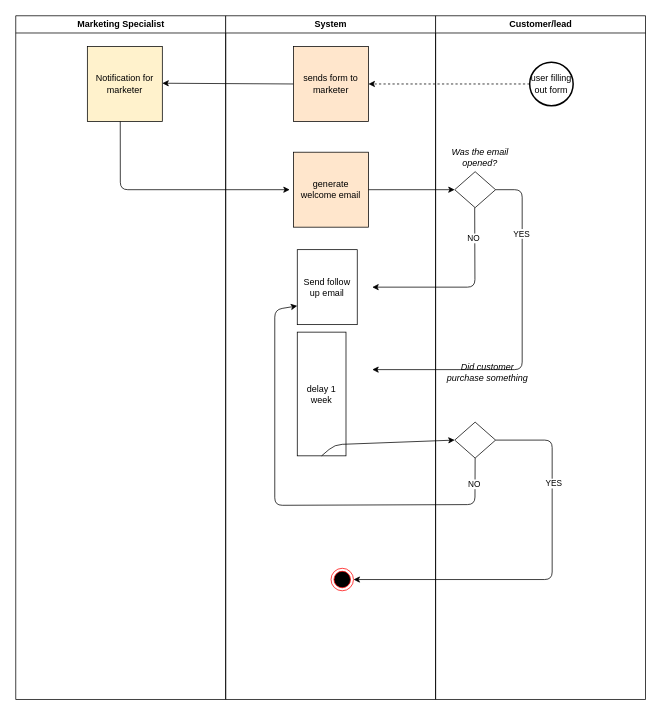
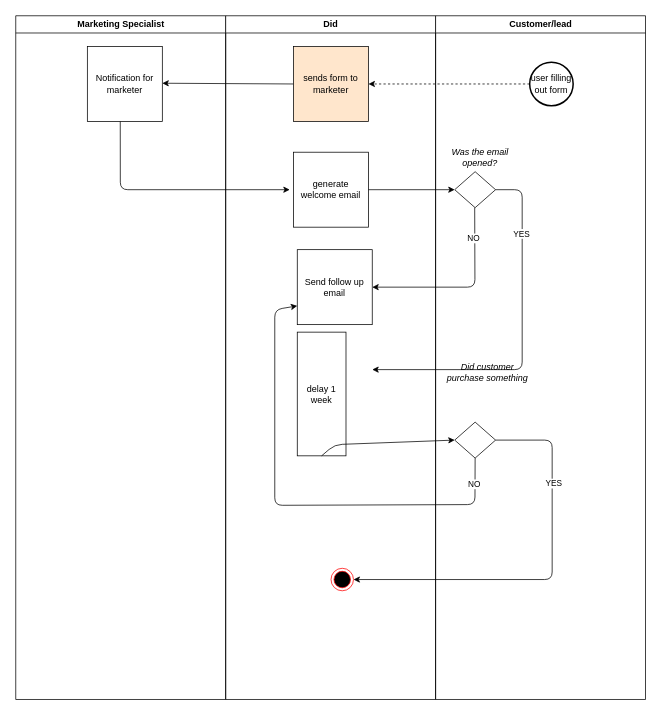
(331, 24) -> (331, 24)
(125, 84) -> (125, 84)
(331, 189) -> (331, 189)
(327, 287) -> (335, 287)
